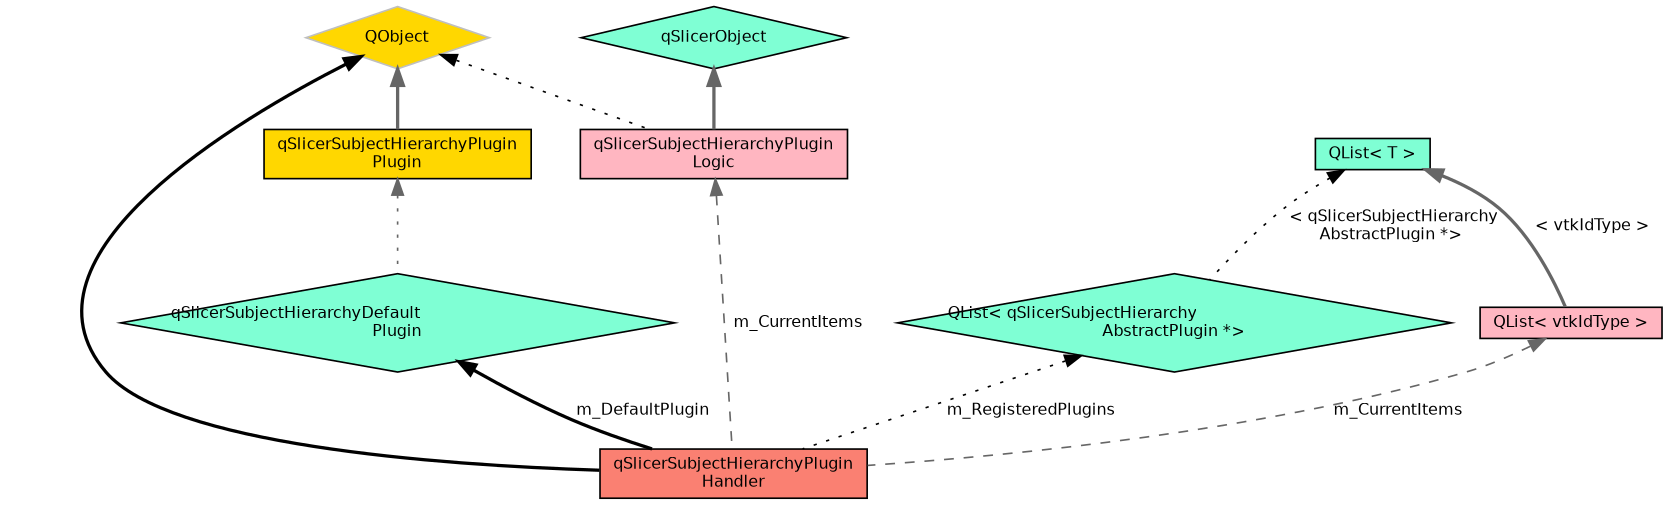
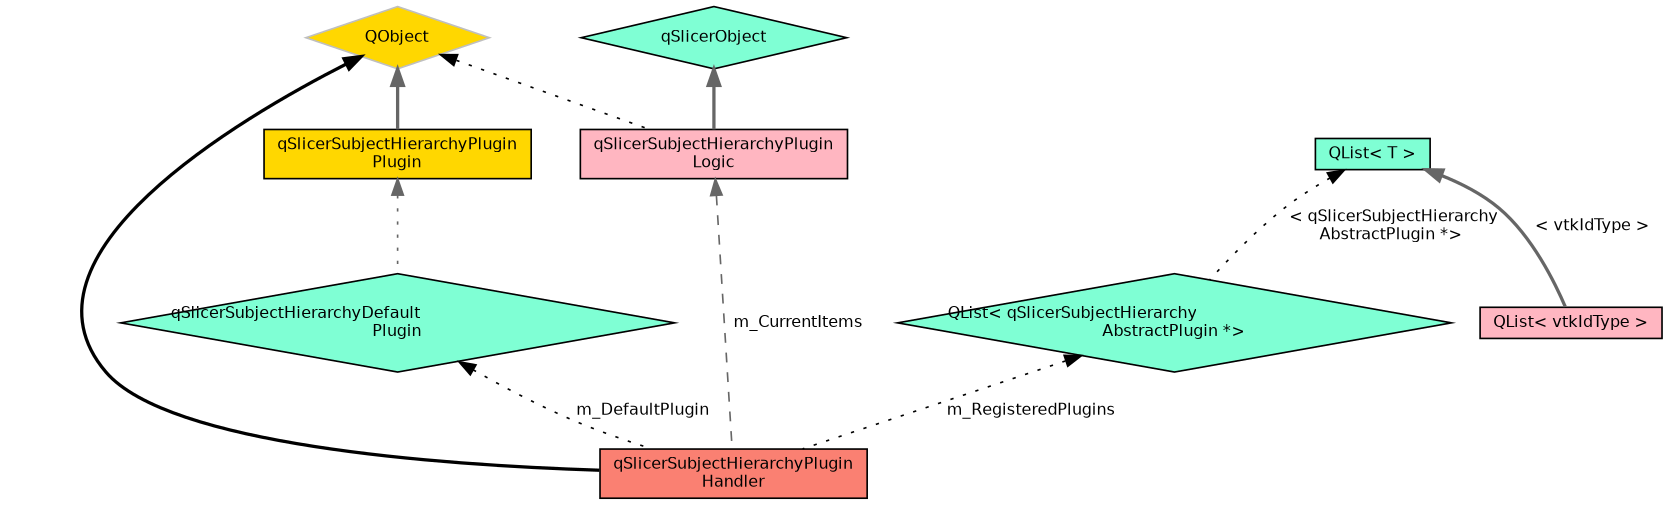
(560, 415) -> (560, 415)
(1204, 428) -> none
